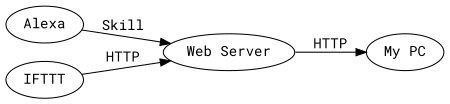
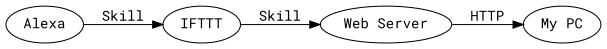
(121, 36) -> (118, 25)
(123, 58) -> (280, 17)
